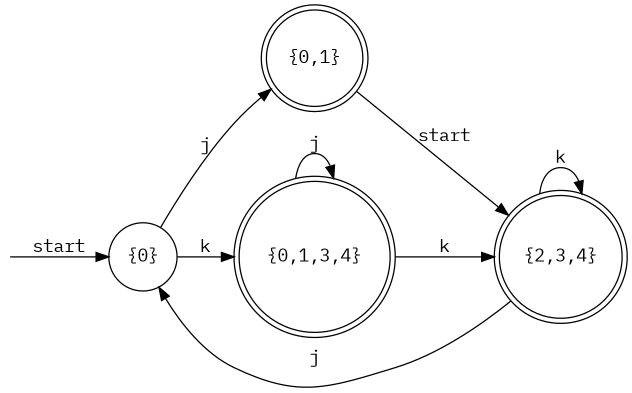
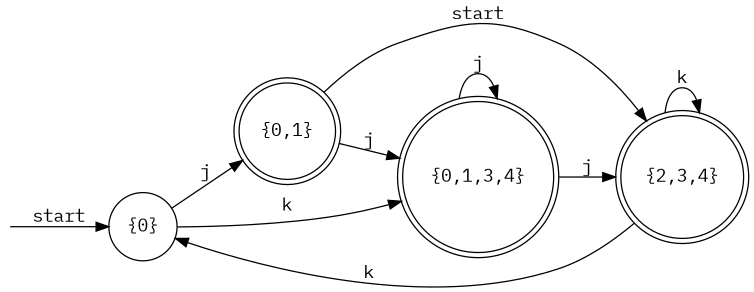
none -> (363, 149)
(445, 247) -> (587, 167)
(315, 358) -> (369, 273)
